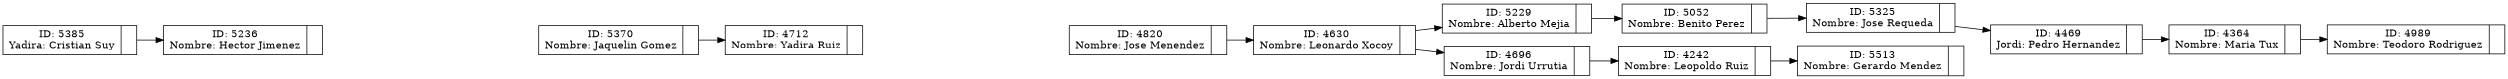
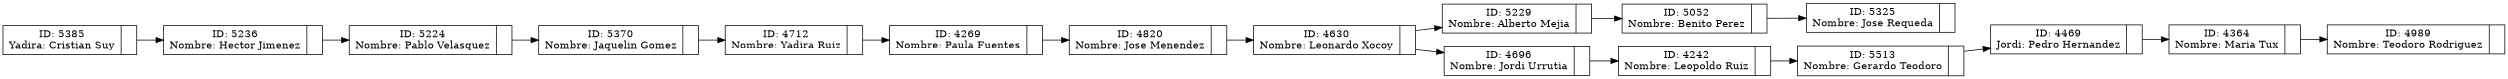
(1969, 28) -> (1974, 50)
none -> (431, 40)
none -> (966, 40)
(1873, 66) -> (1873, 66)
